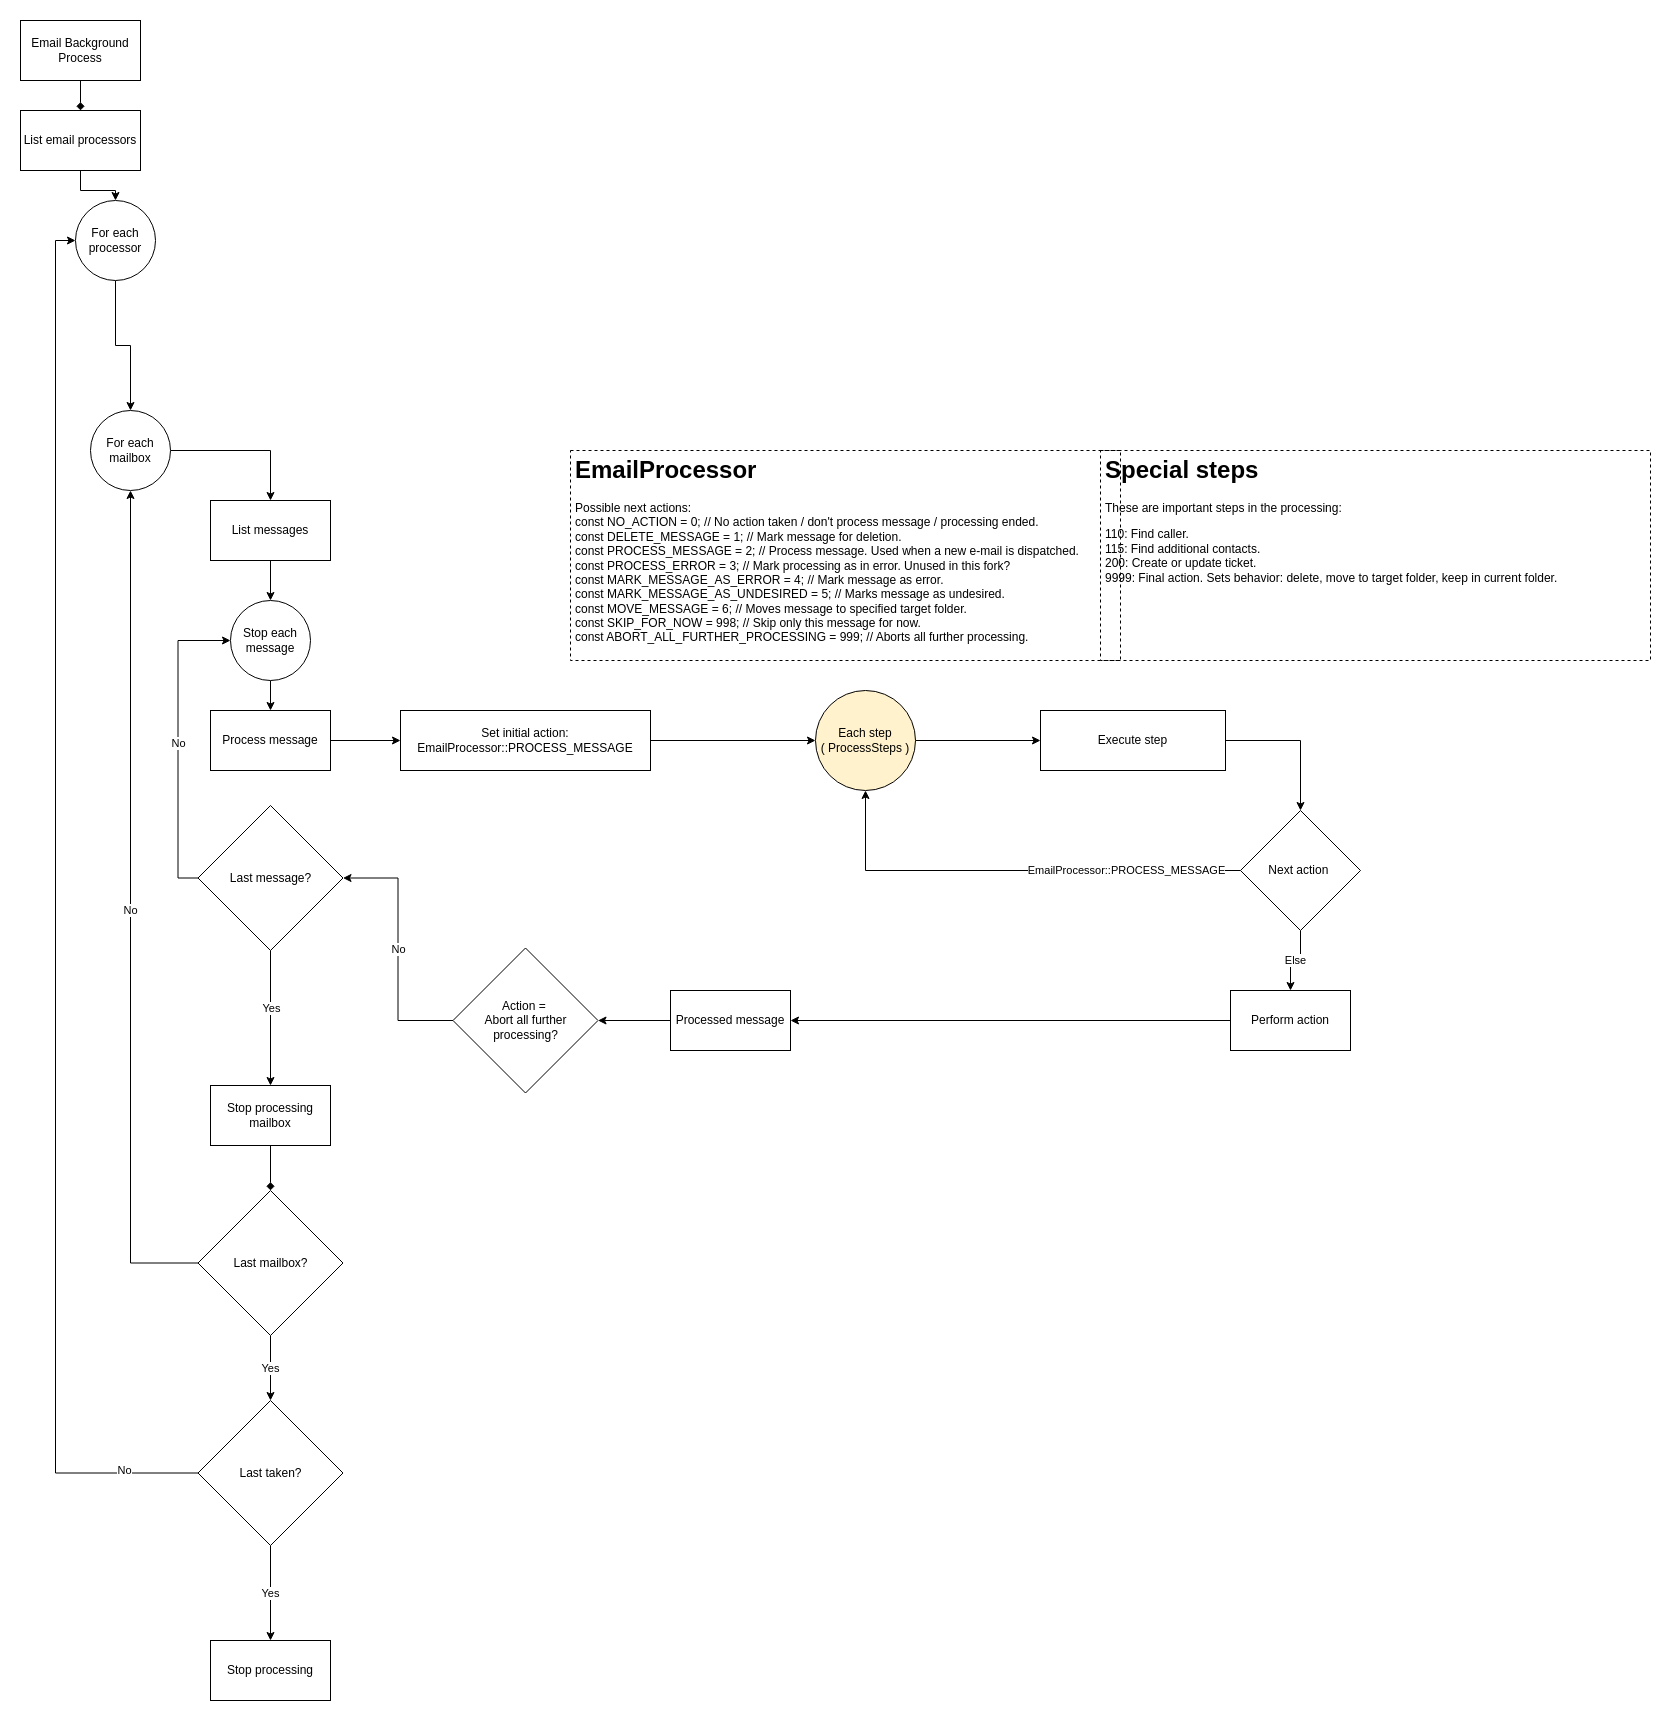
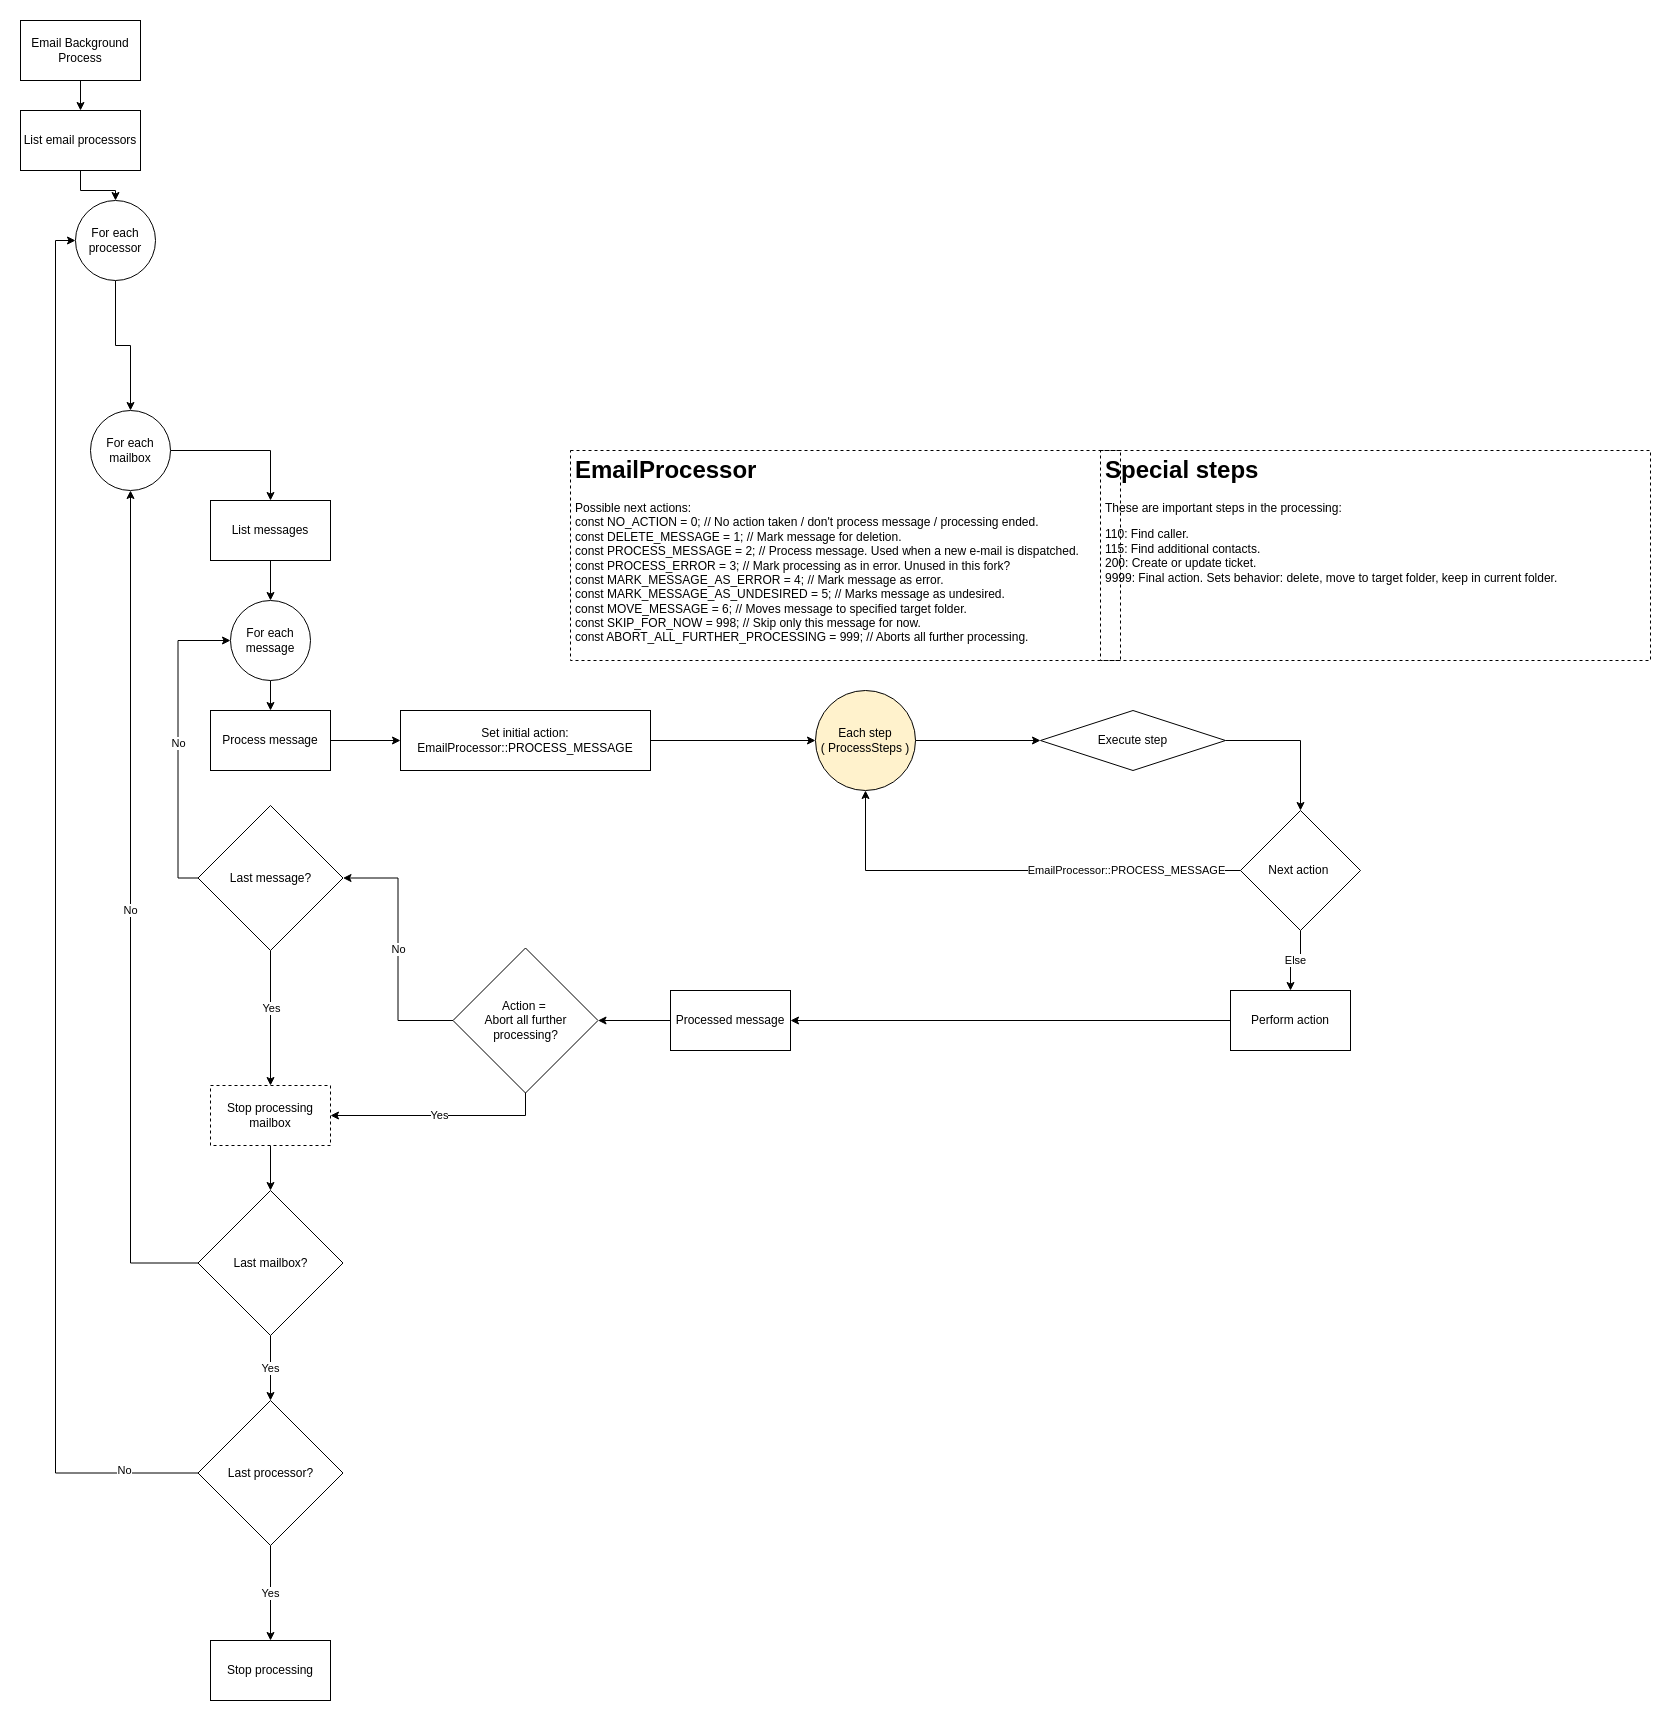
(81, 102) -> (81, 102)
(271, 641) -> (271, 641)
(1133, 741) -> (1133, 741)
(271, 1116) -> (271, 1116)
none -> (442, 1116)
(271, 1182) -> (271, 1182)
(271, 1474) -> (271, 1474)
